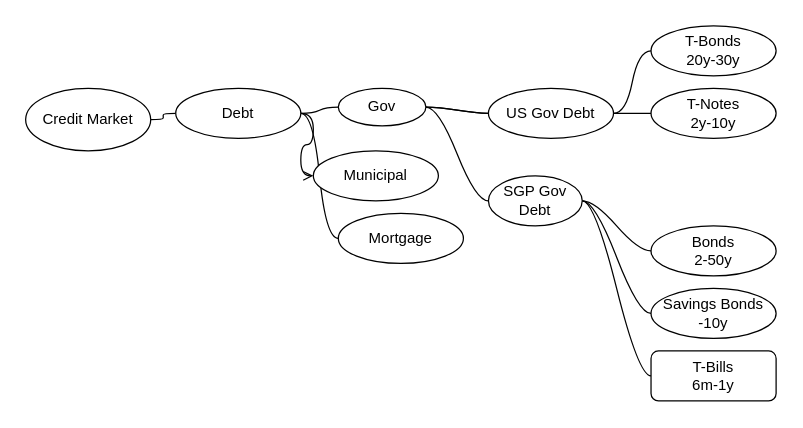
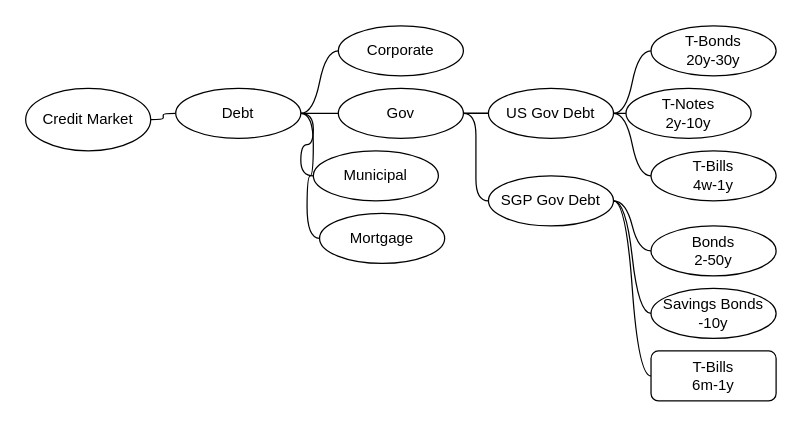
none -> (401, 51)
none -> (320, 79)
(382, 107) -> (401, 113)
(713, 113) -> (688, 113)
none -> (633, 147)
(302, 170) -> (307, 174)
none -> (713, 176)
(535, 201) -> (551, 201)
(401, 238) -> (382, 238)
